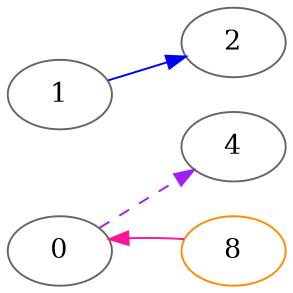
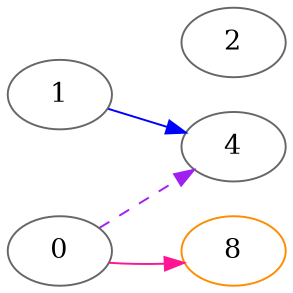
(138, 71) -> (138, 118)
(156, 238) -> (137, 264)
